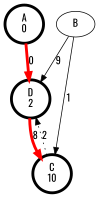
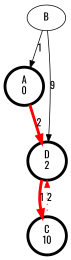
(31, 62) -> (39, 124)
(65, 92) -> (37, 46)
(35, 136) -> (42, 198)
(42, 140) -> (47, 202)
